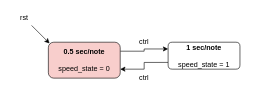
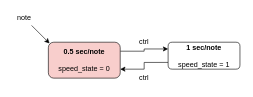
(24, 18) -> (24, 18)
